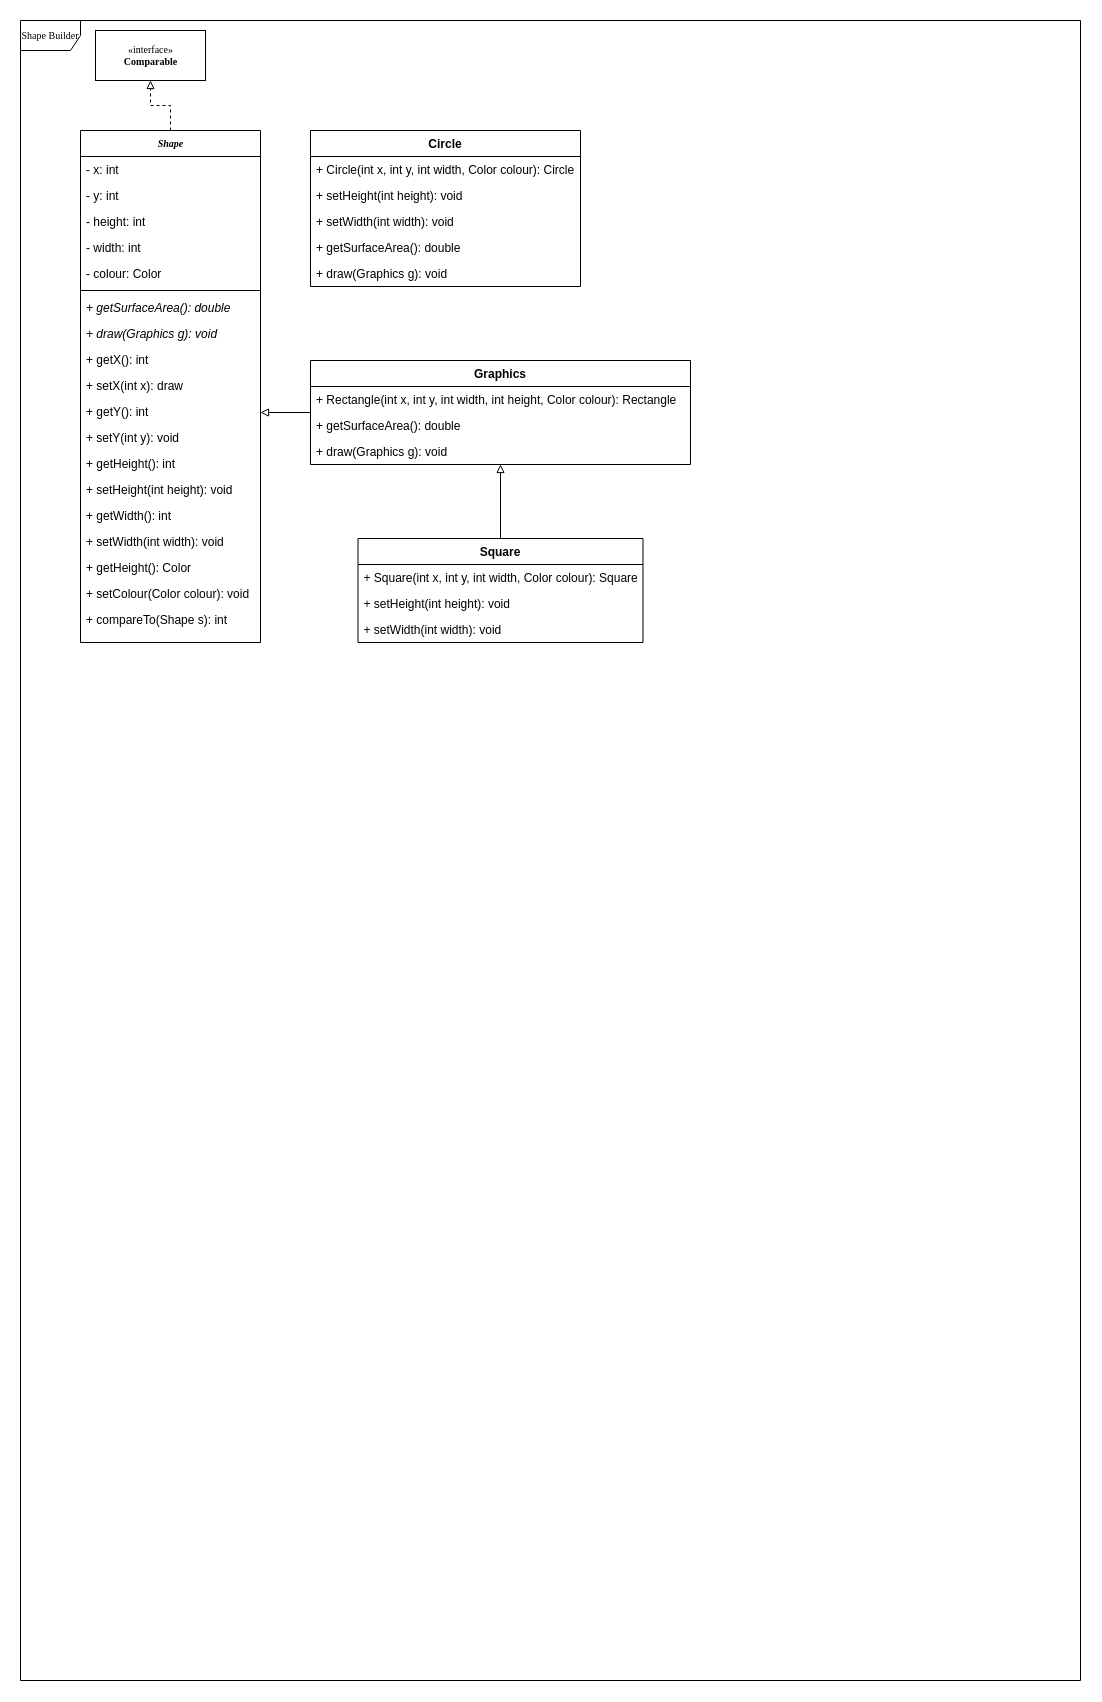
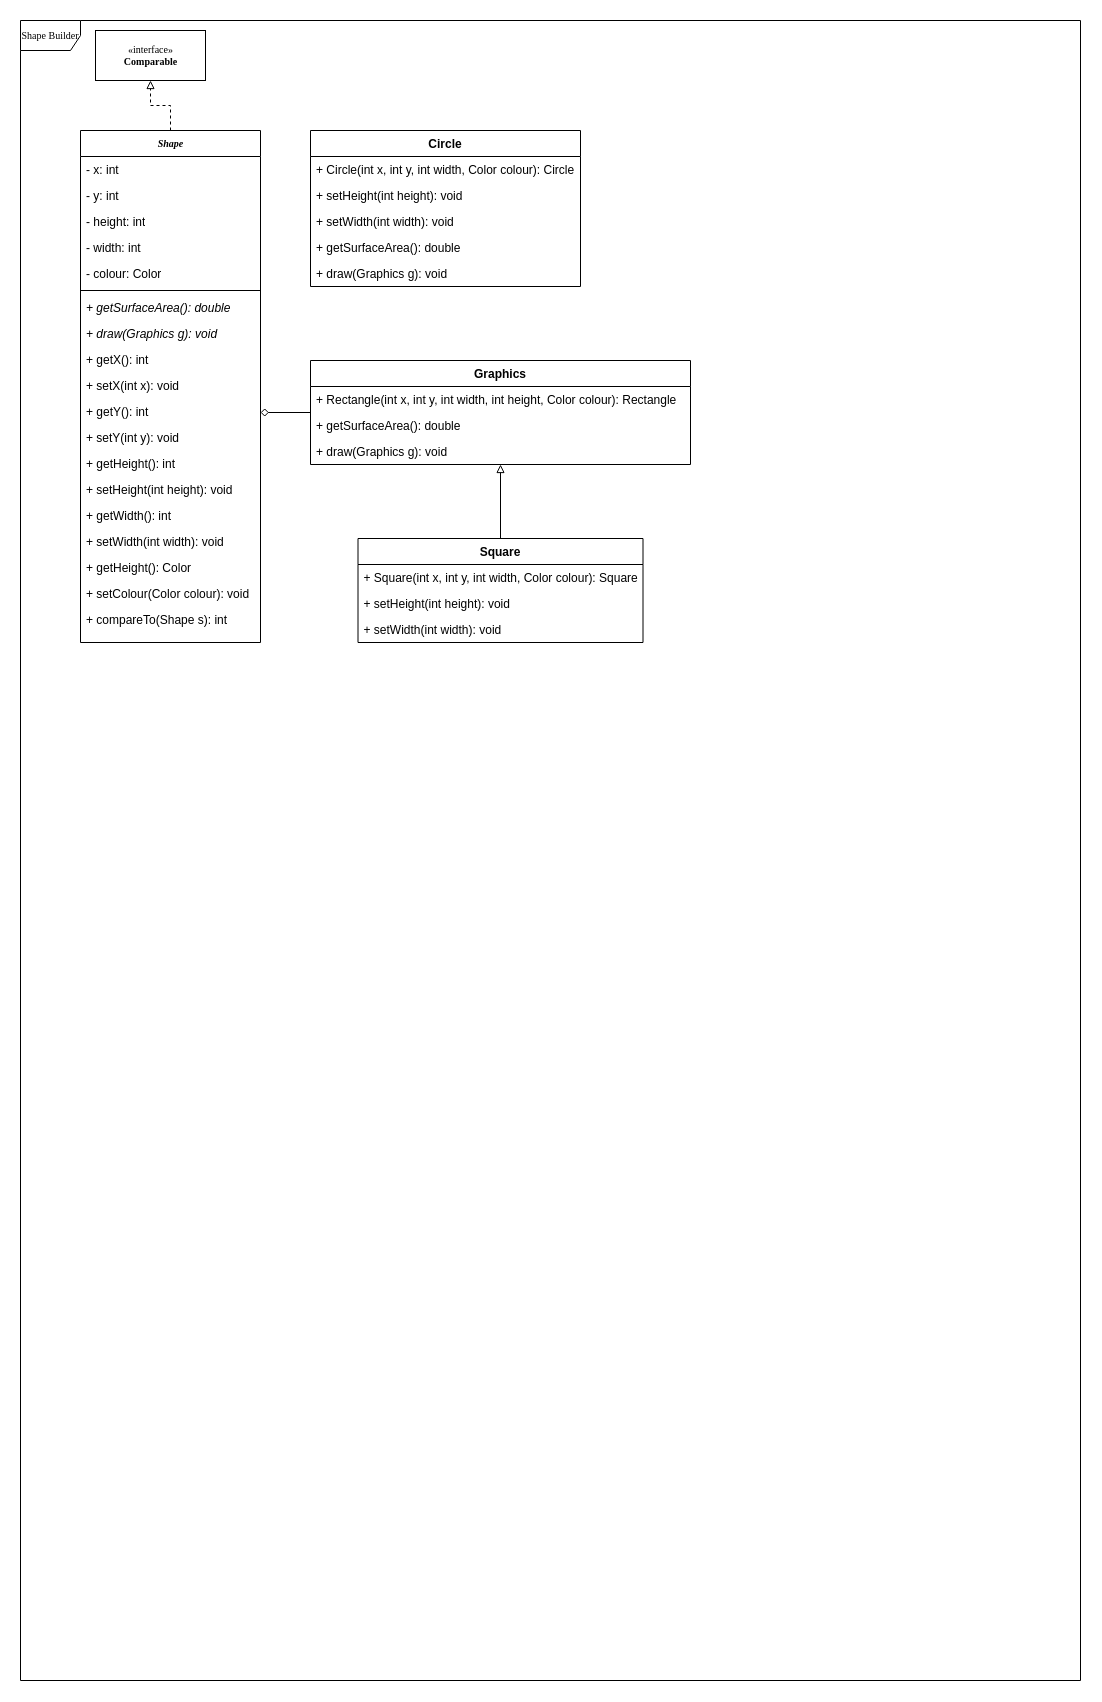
(142, 386) -> (140, 386)
(270, 413) -> (269, 413)
